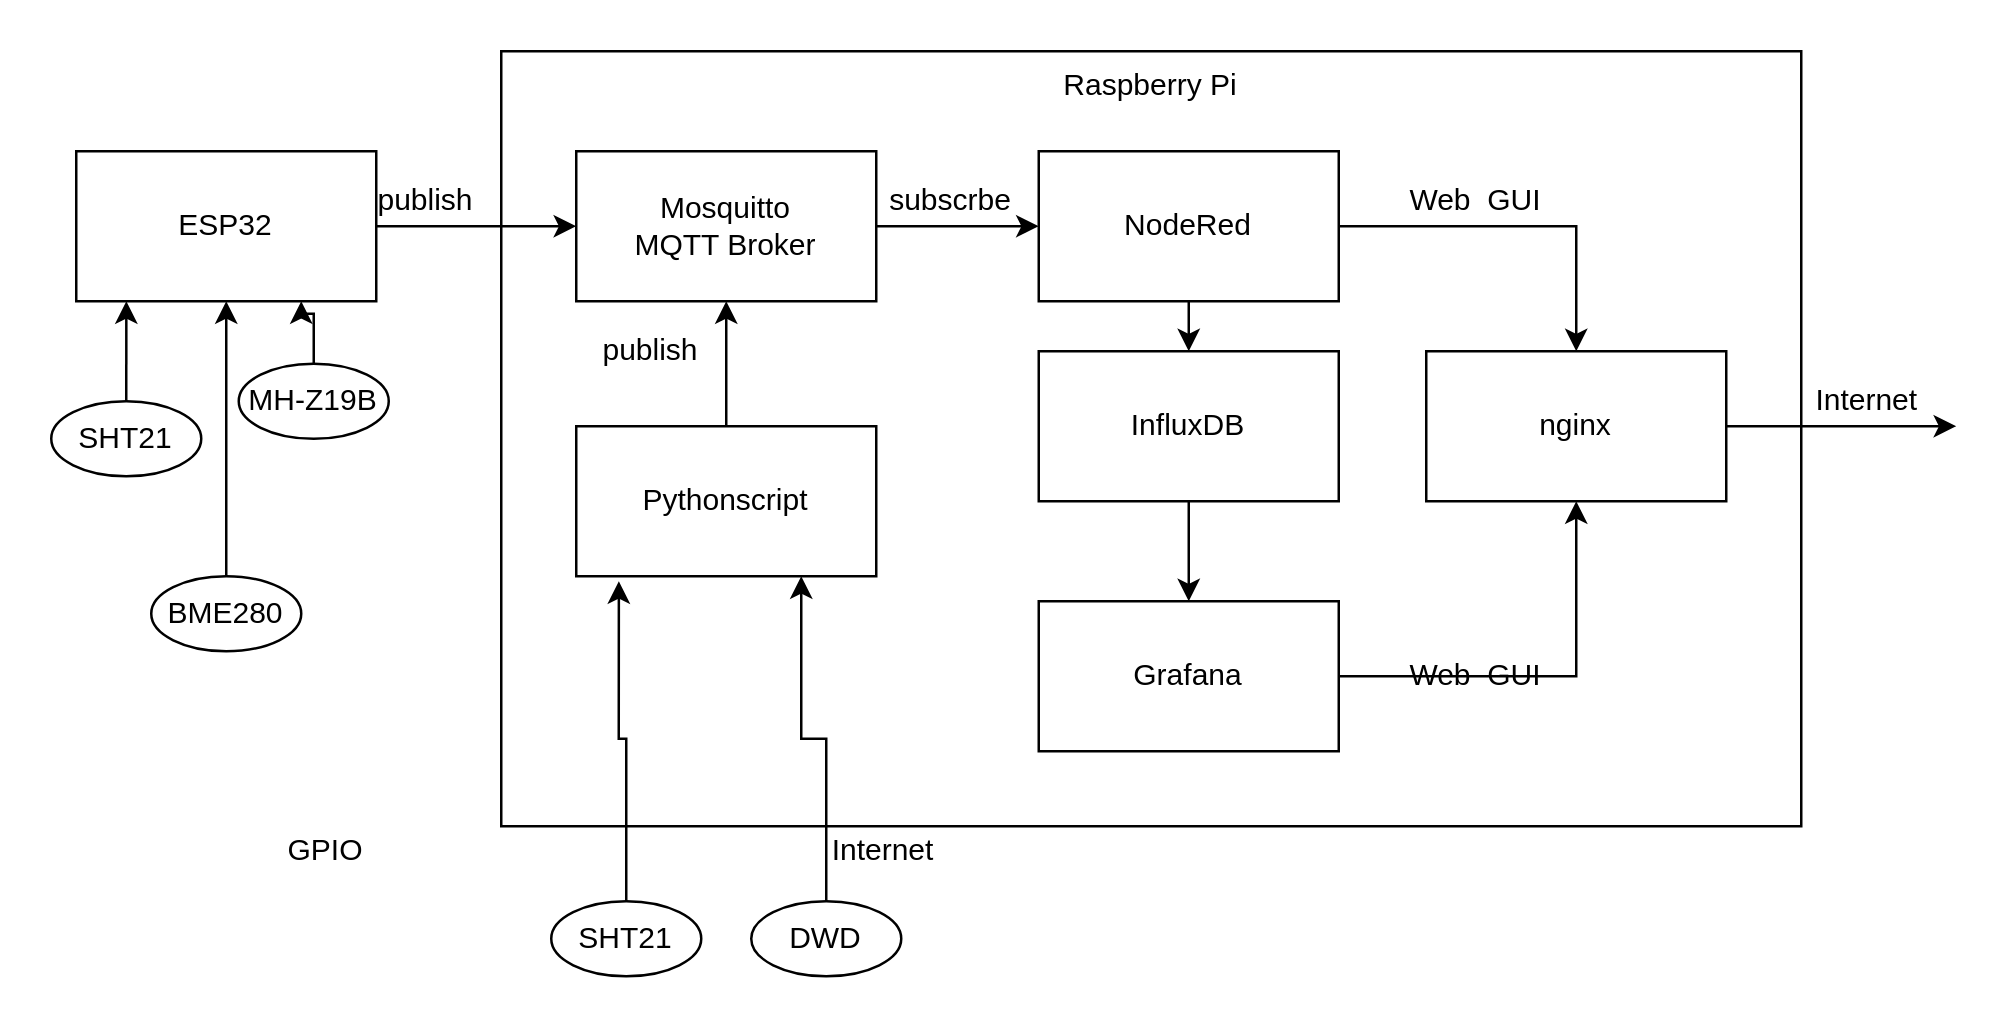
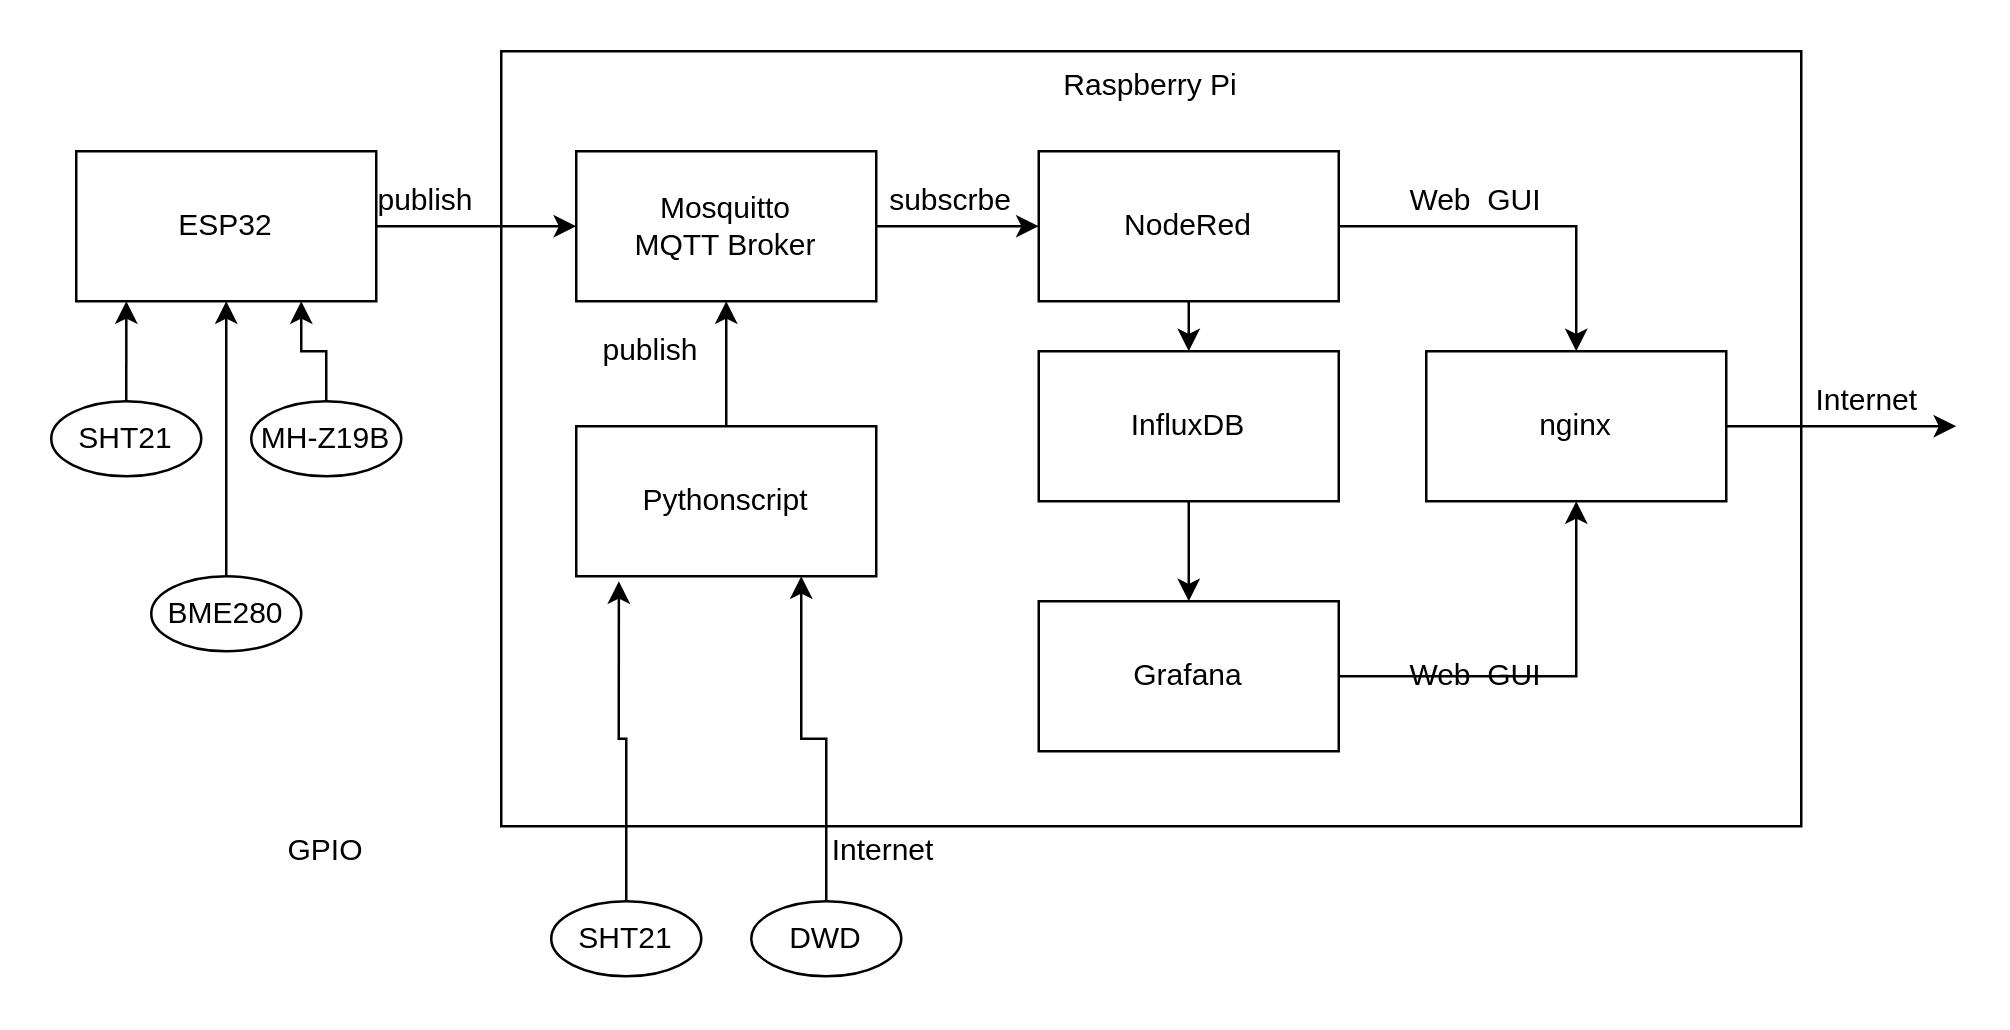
(314, 401) -> (326, 439)
